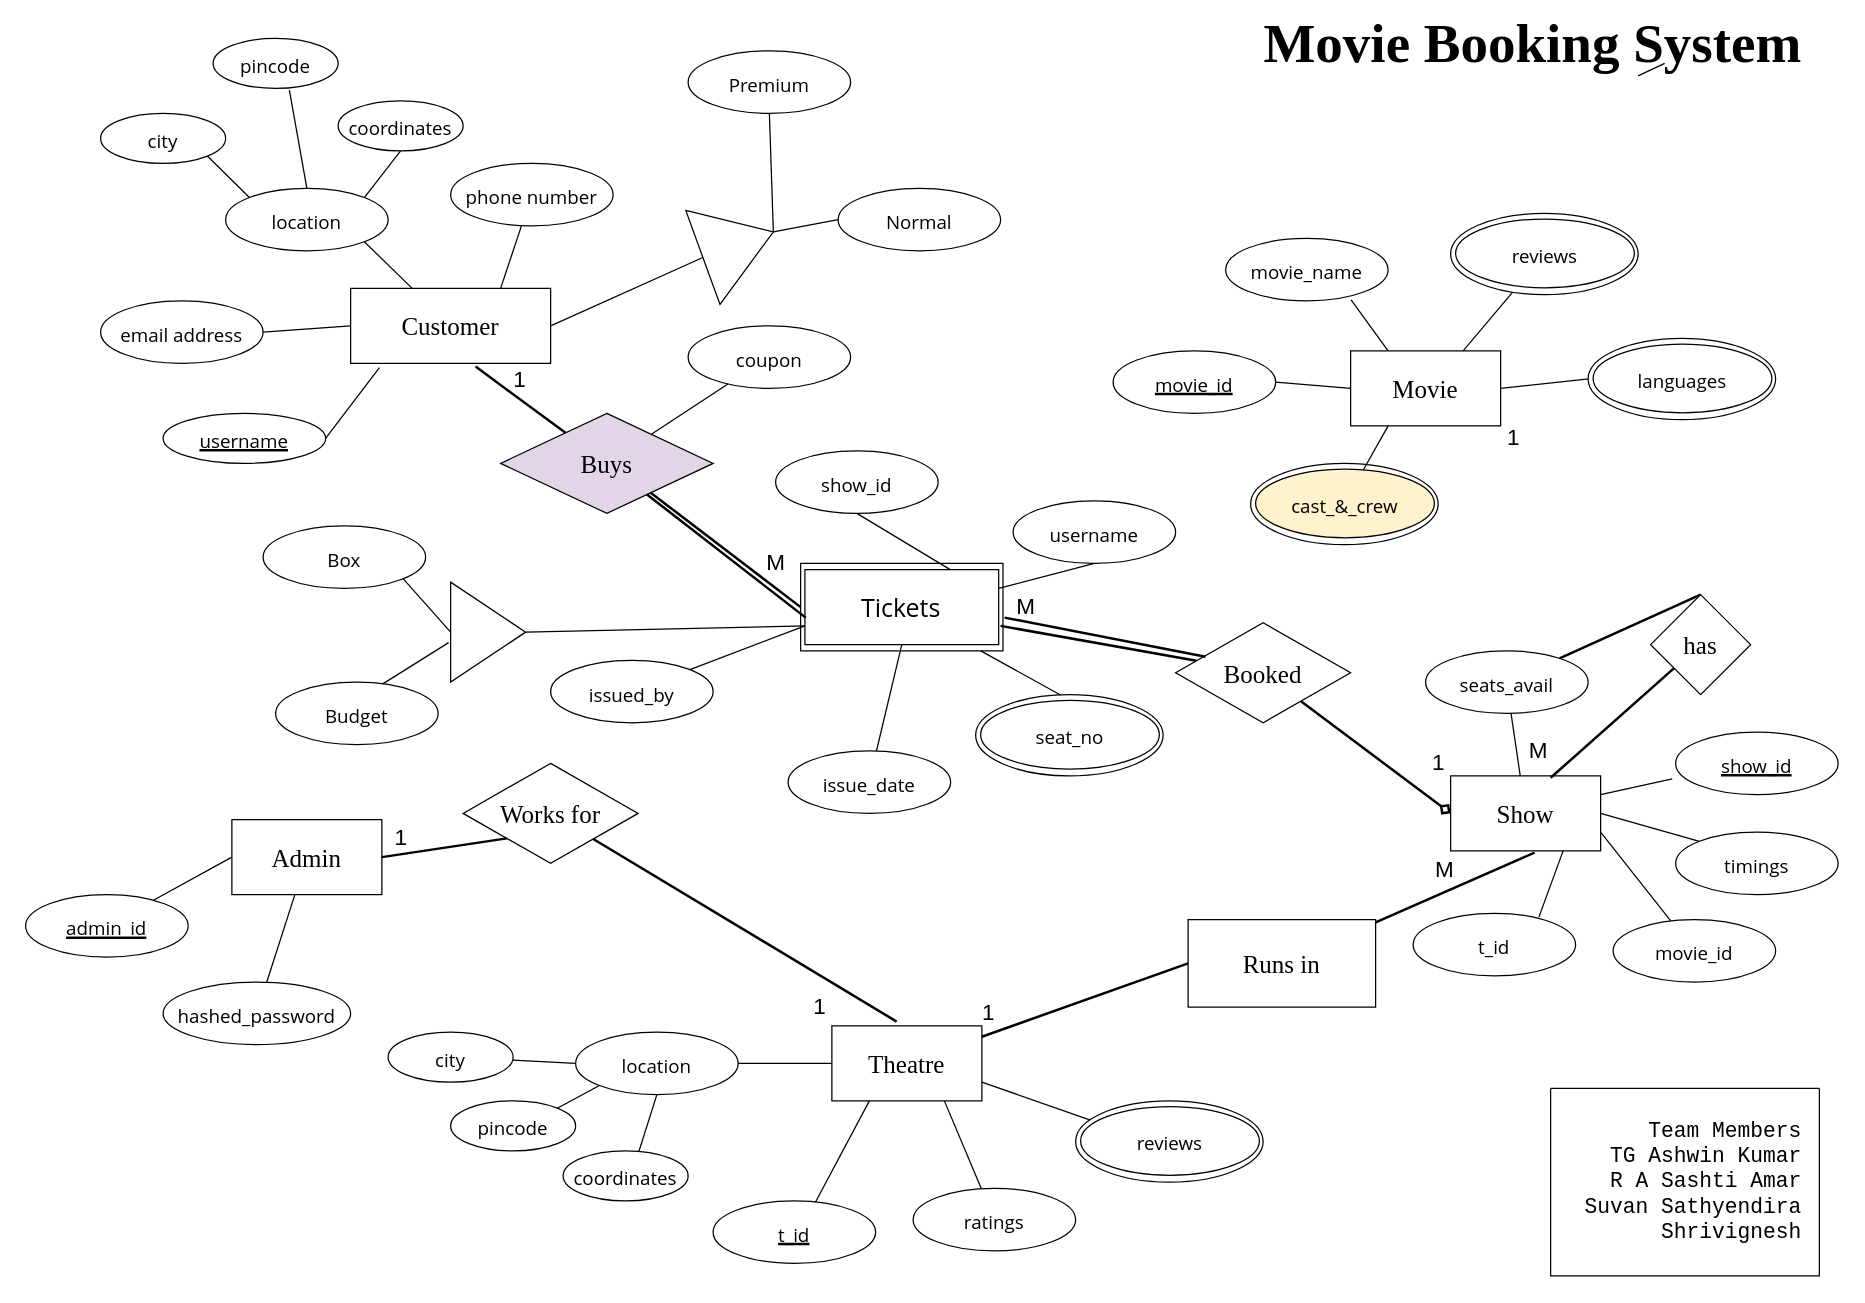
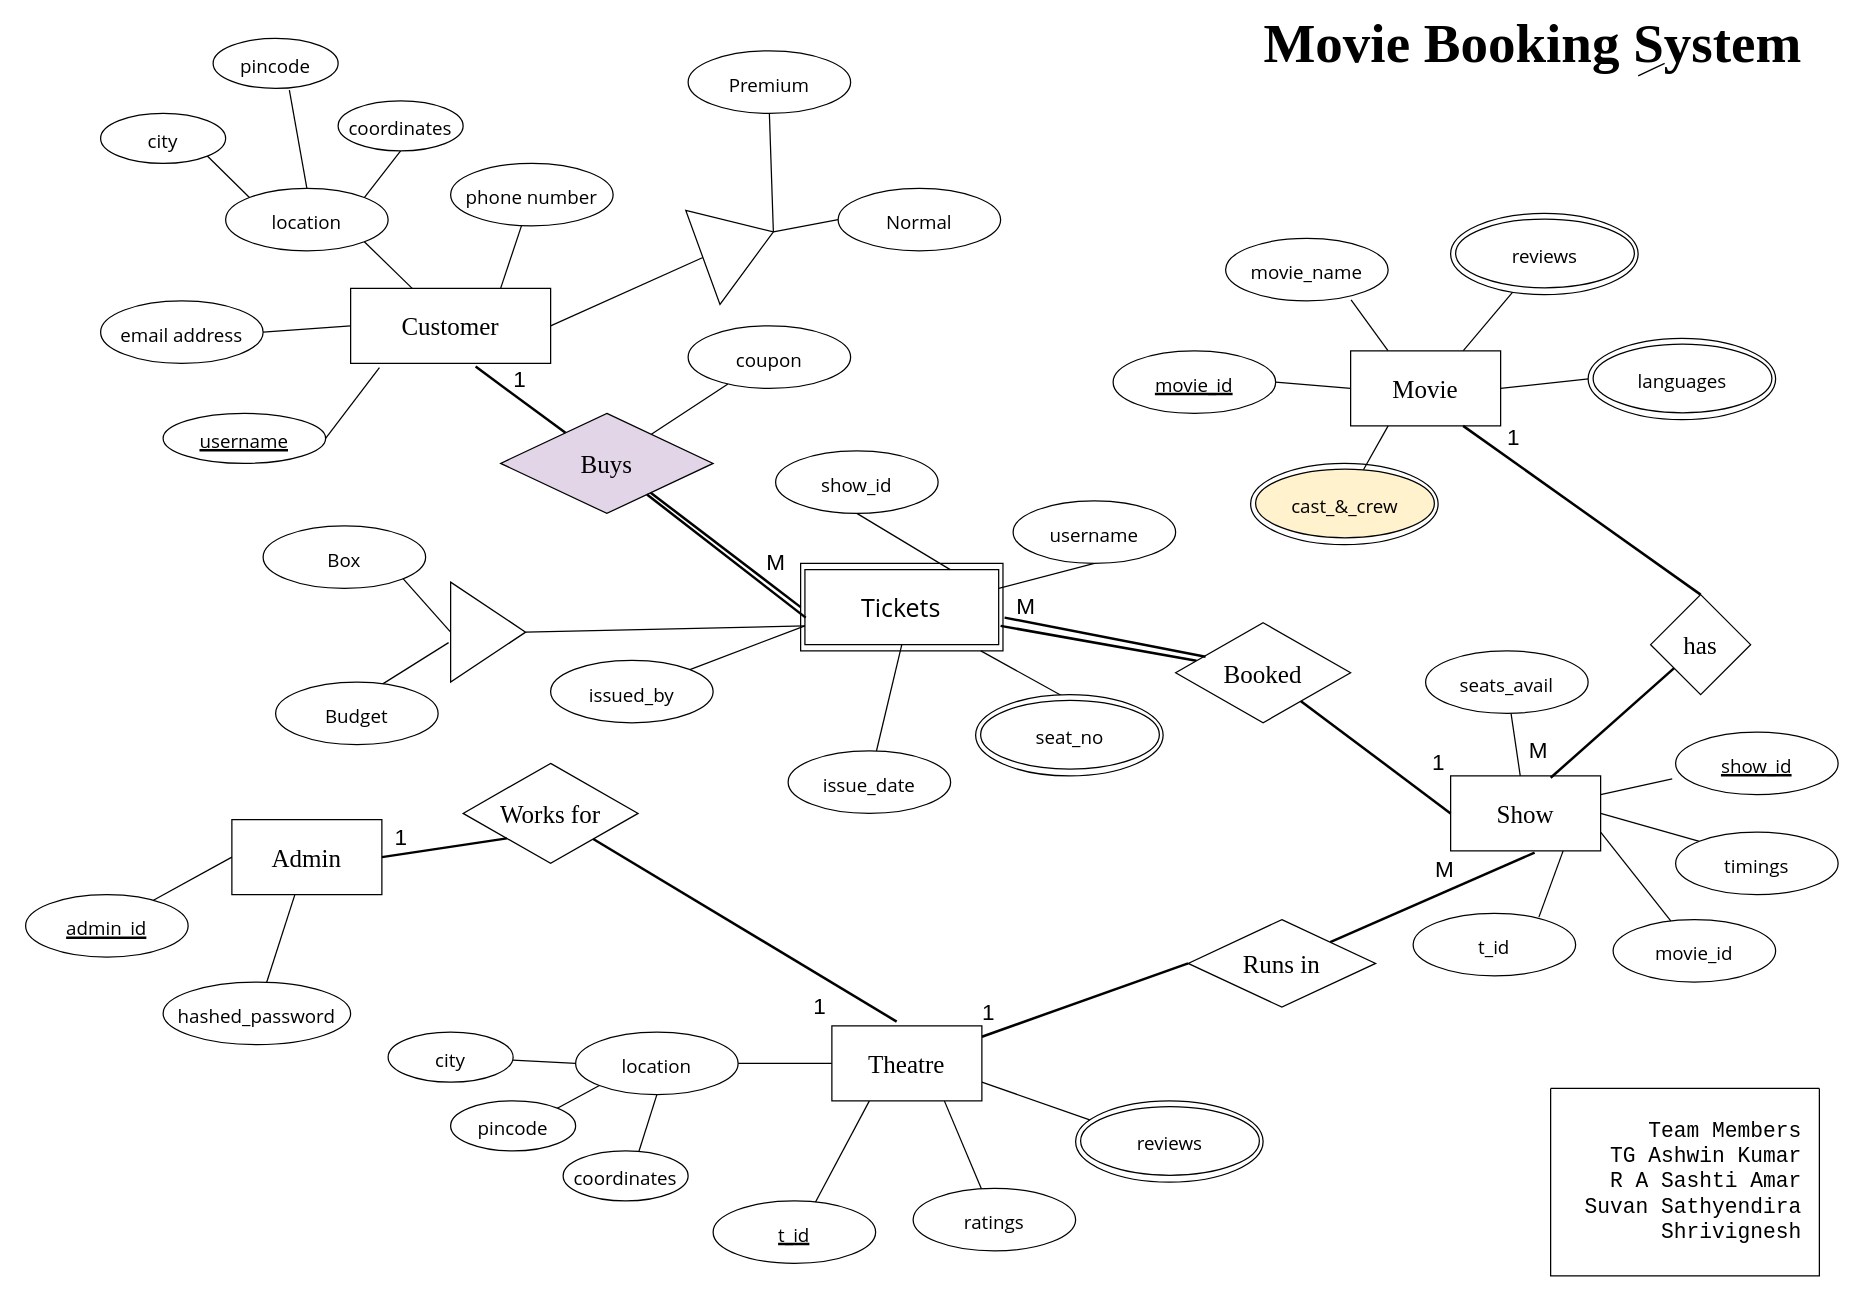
(1630, 626) -> (1582, 510)
(1440, 805) -> (1445, 809)
(1282, 963) -> (1282, 963)
